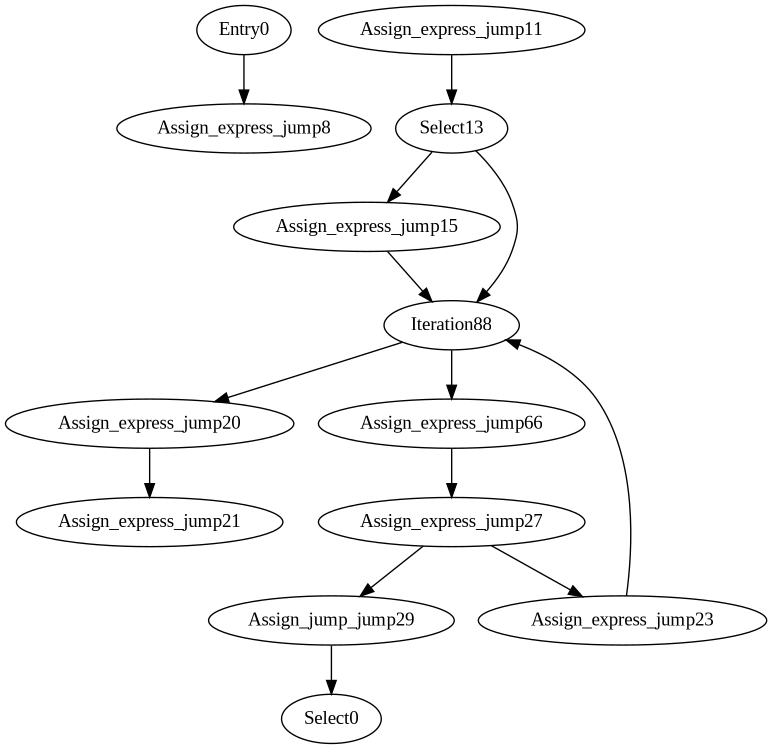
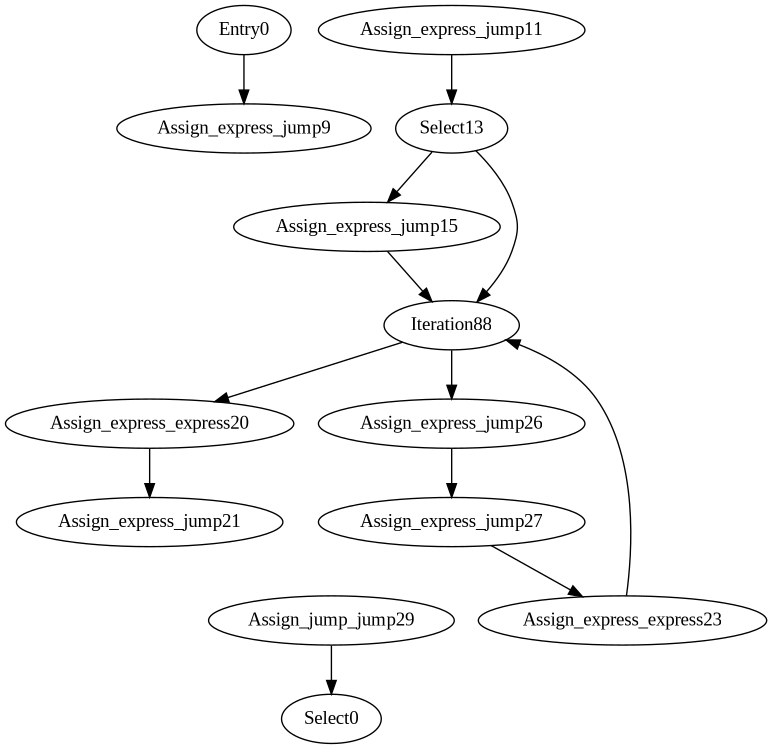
(244, 128) -> (244, 128)
(150, 424) -> (150, 424)
(452, 424) -> (452, 424)
(397, 567) -> none
(623, 620) -> (623, 620)
